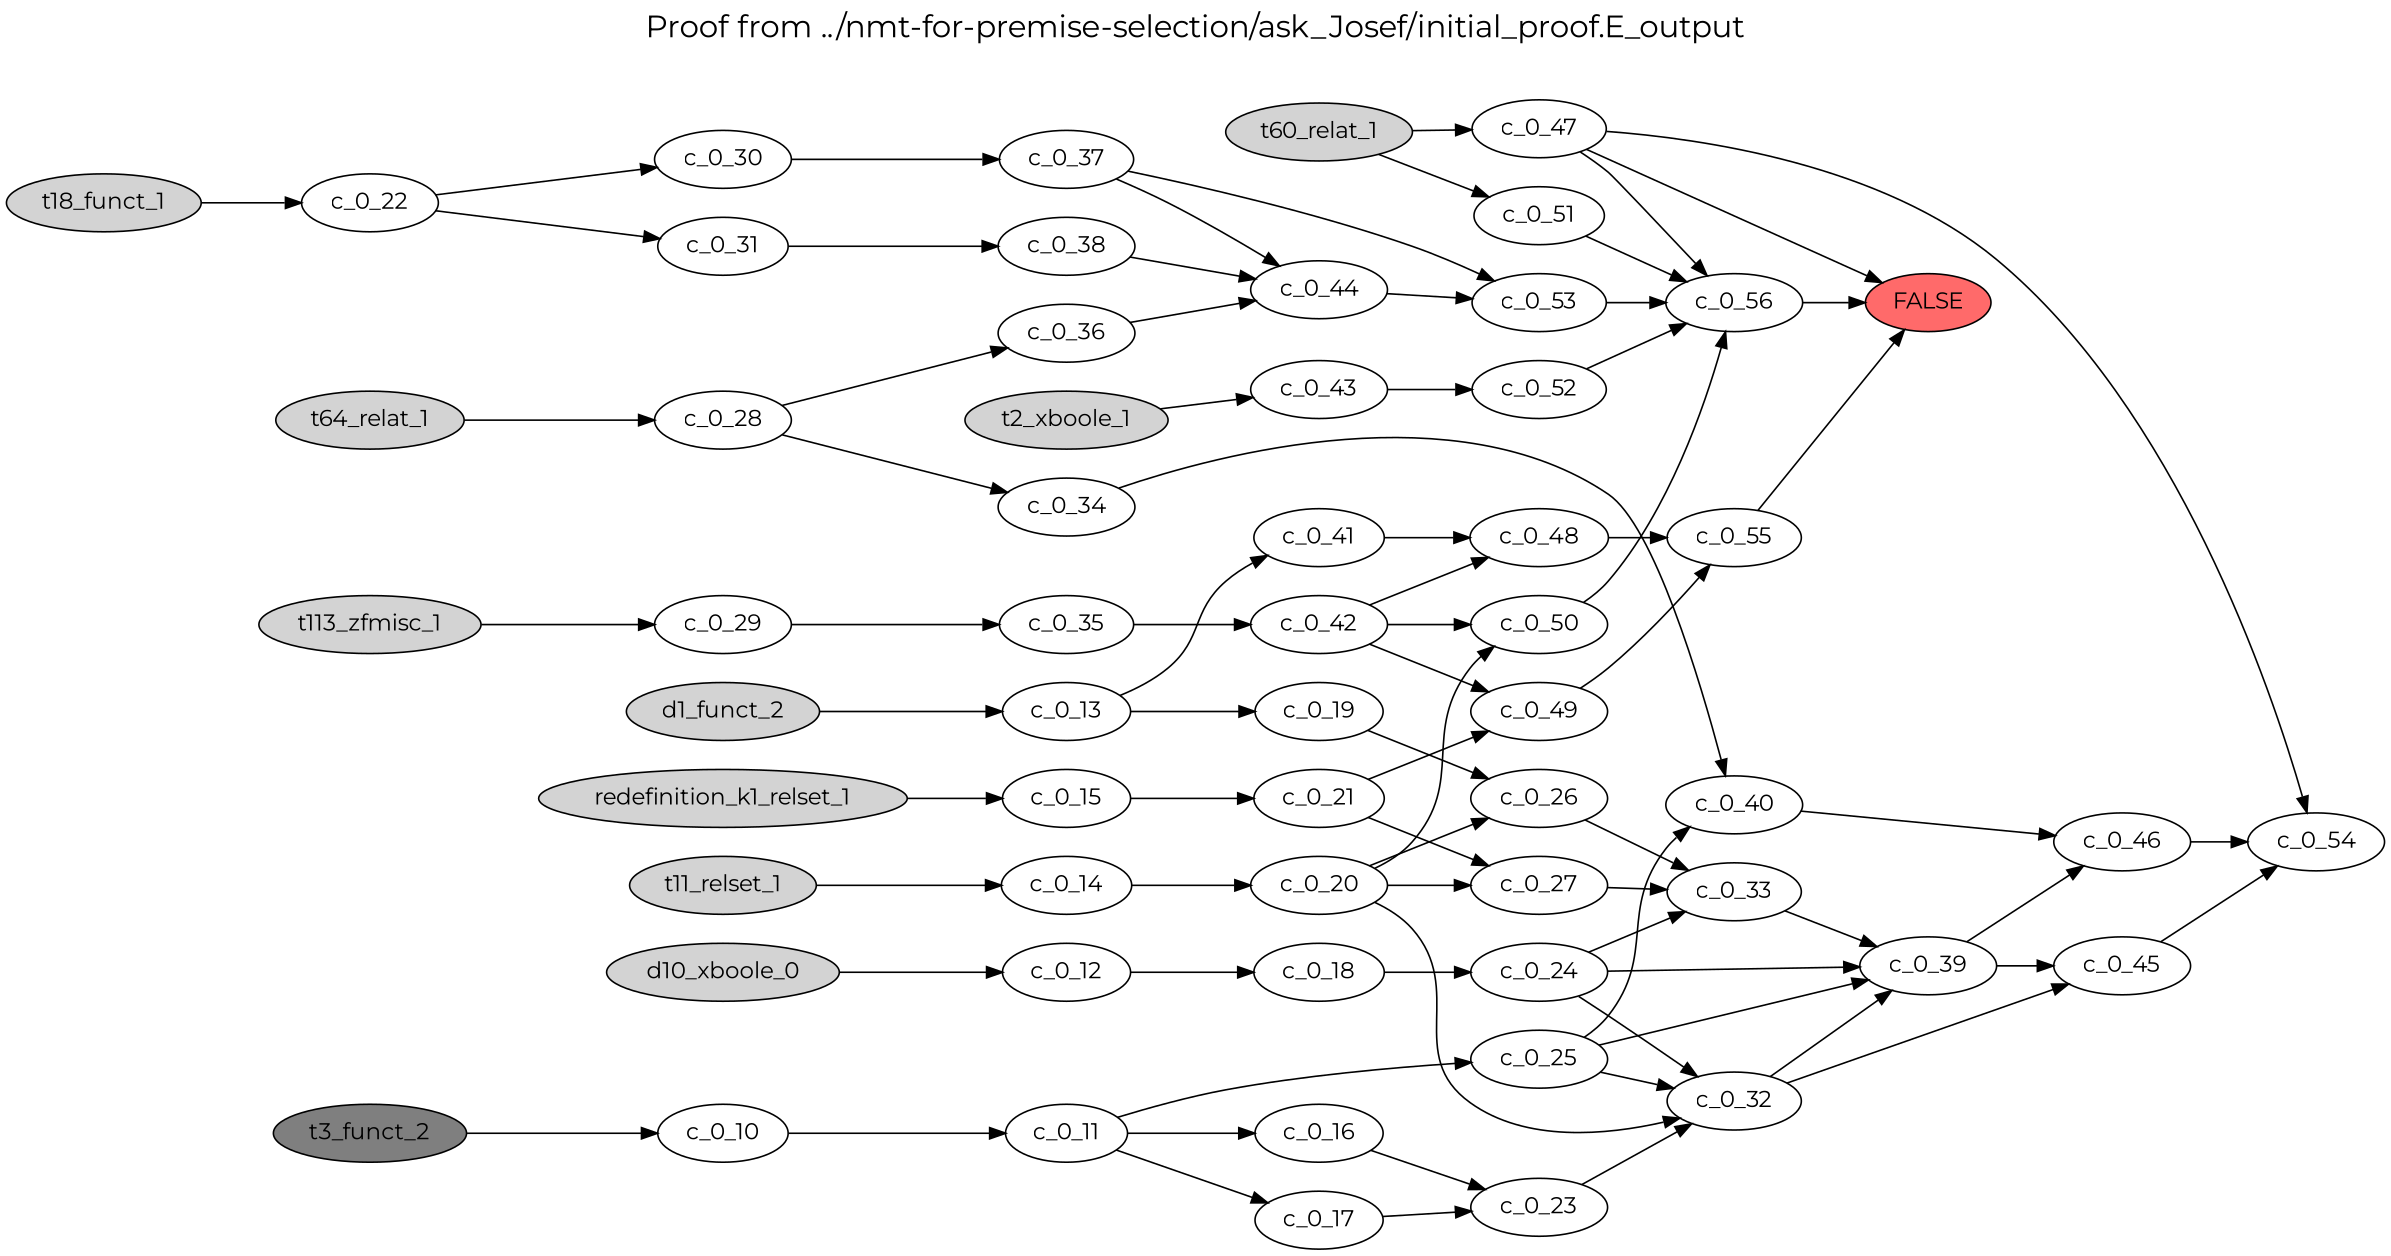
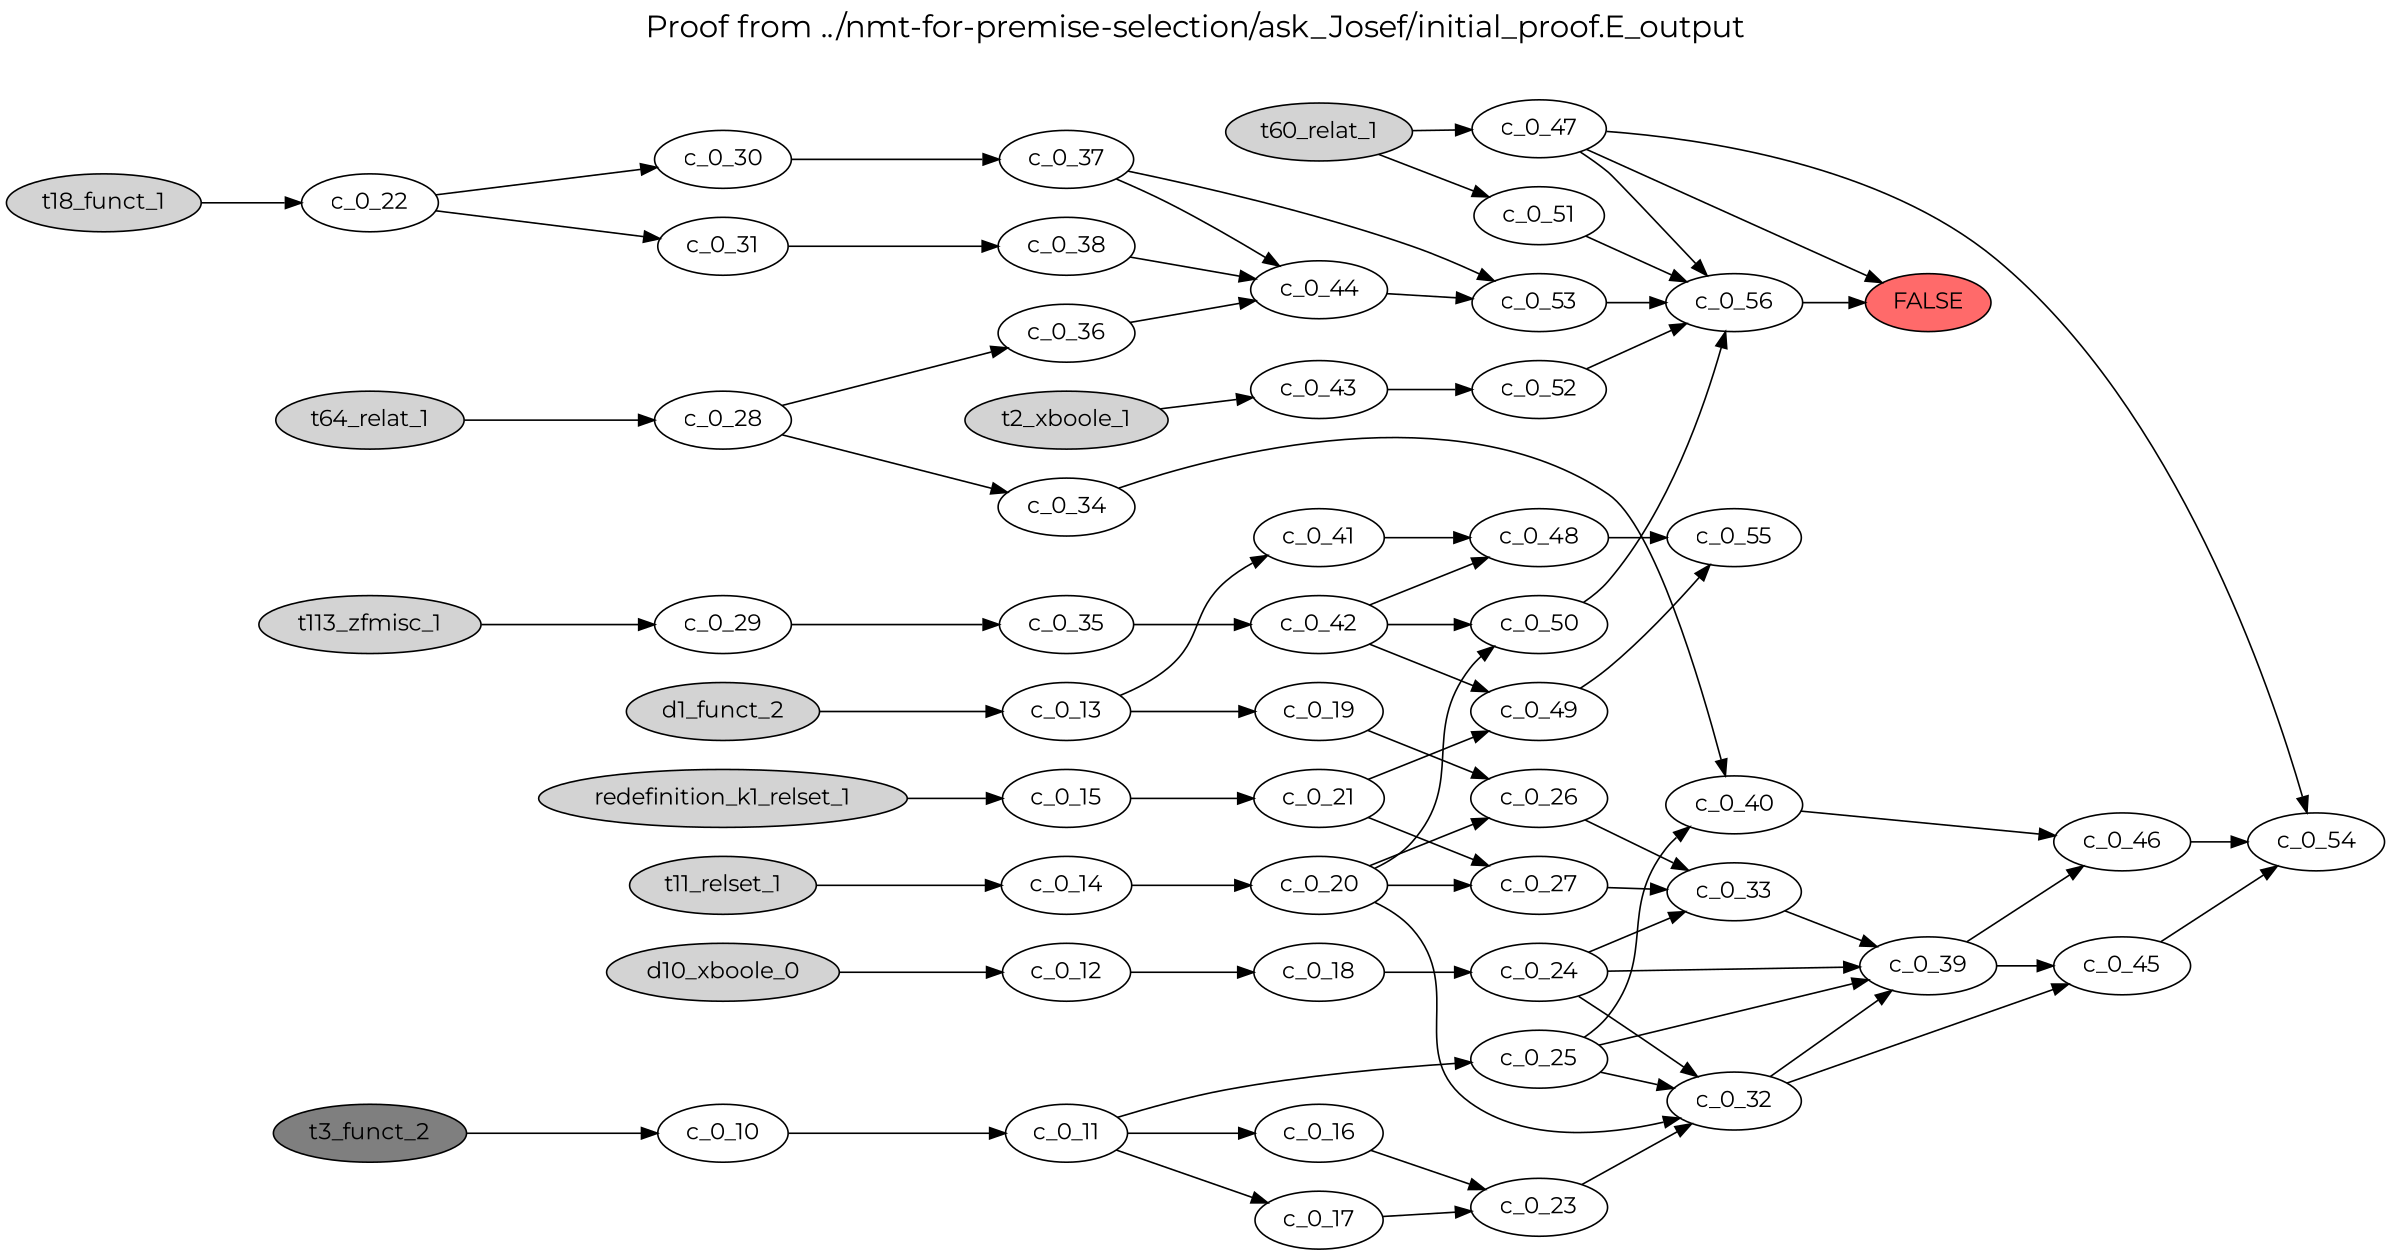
(1826, 426) -> none
